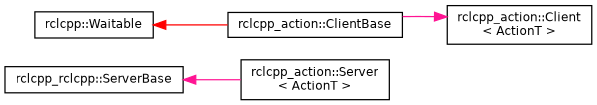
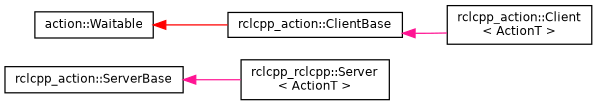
(418, 17) -> (431, 33)
(94, 25) -> (94, 25)
(94, 80) -> (94, 80)
(315, 80) -> (315, 80)
